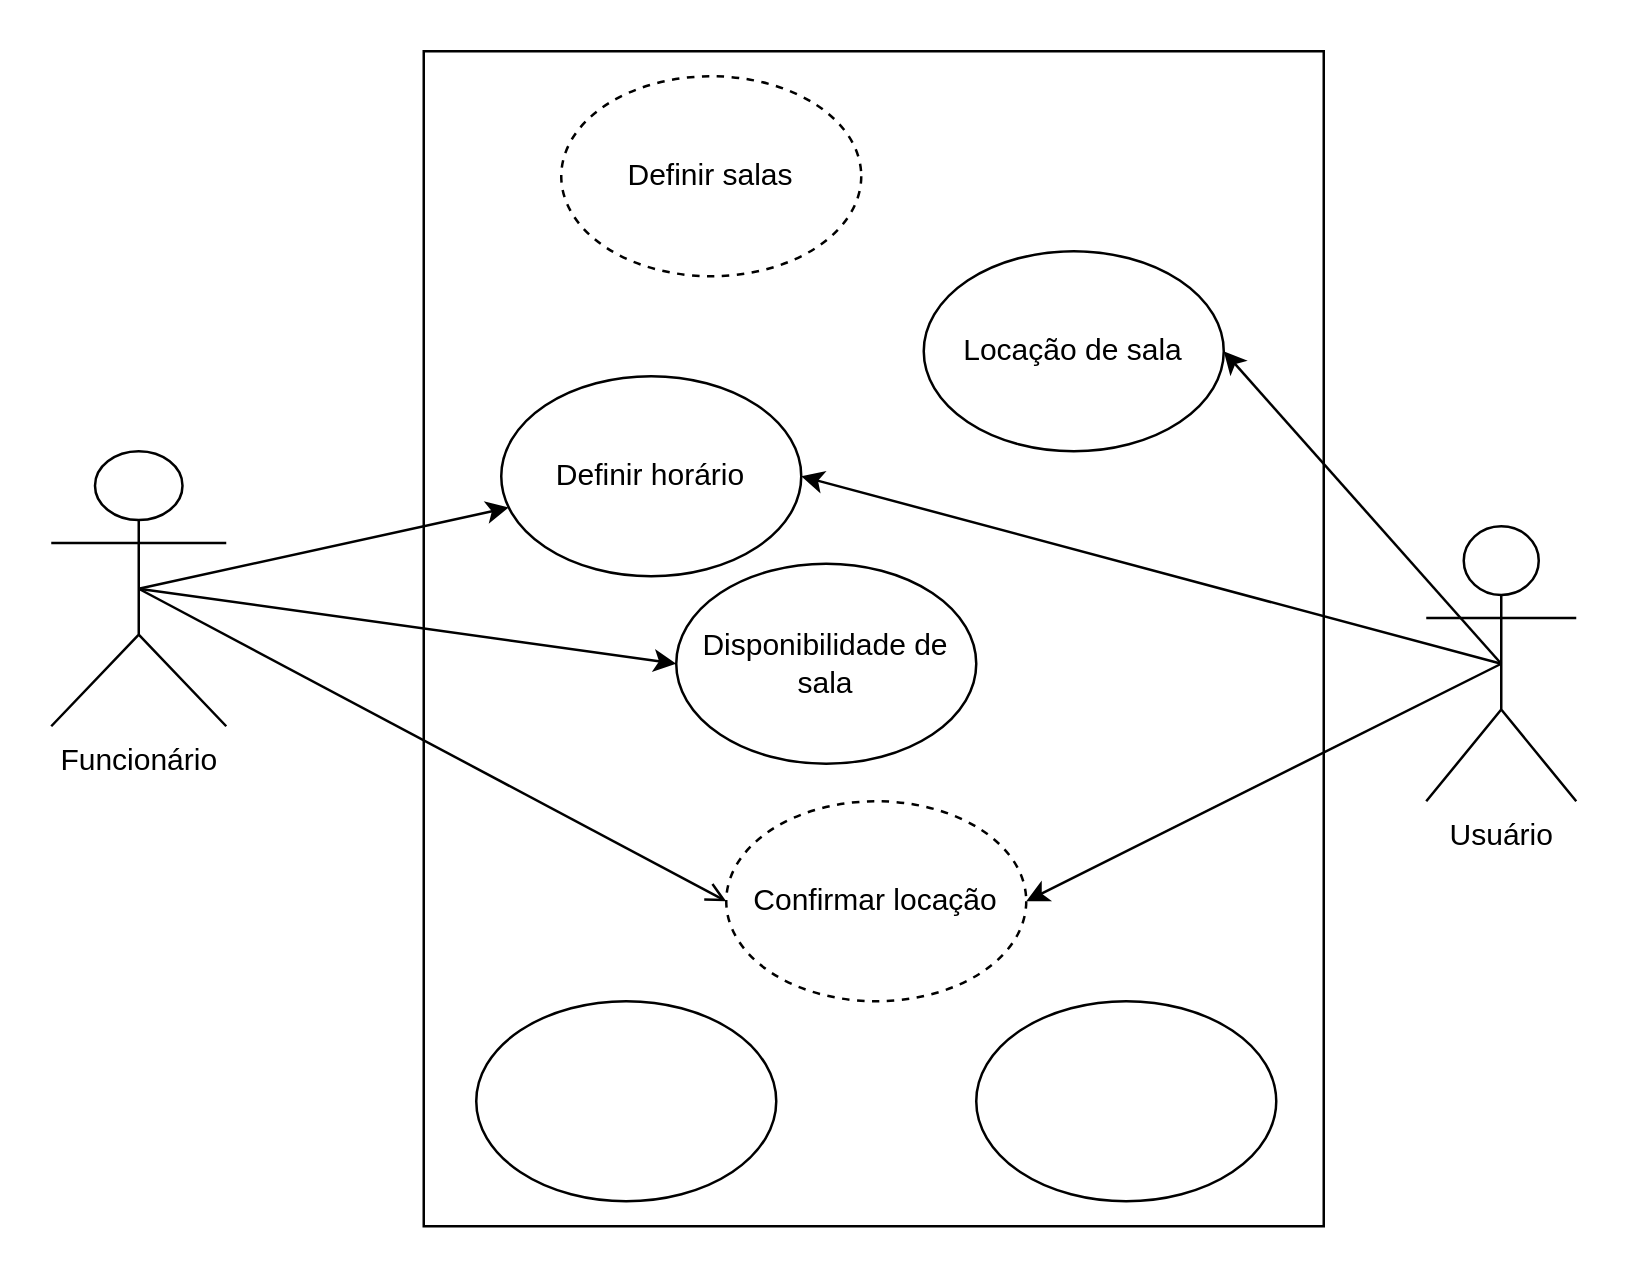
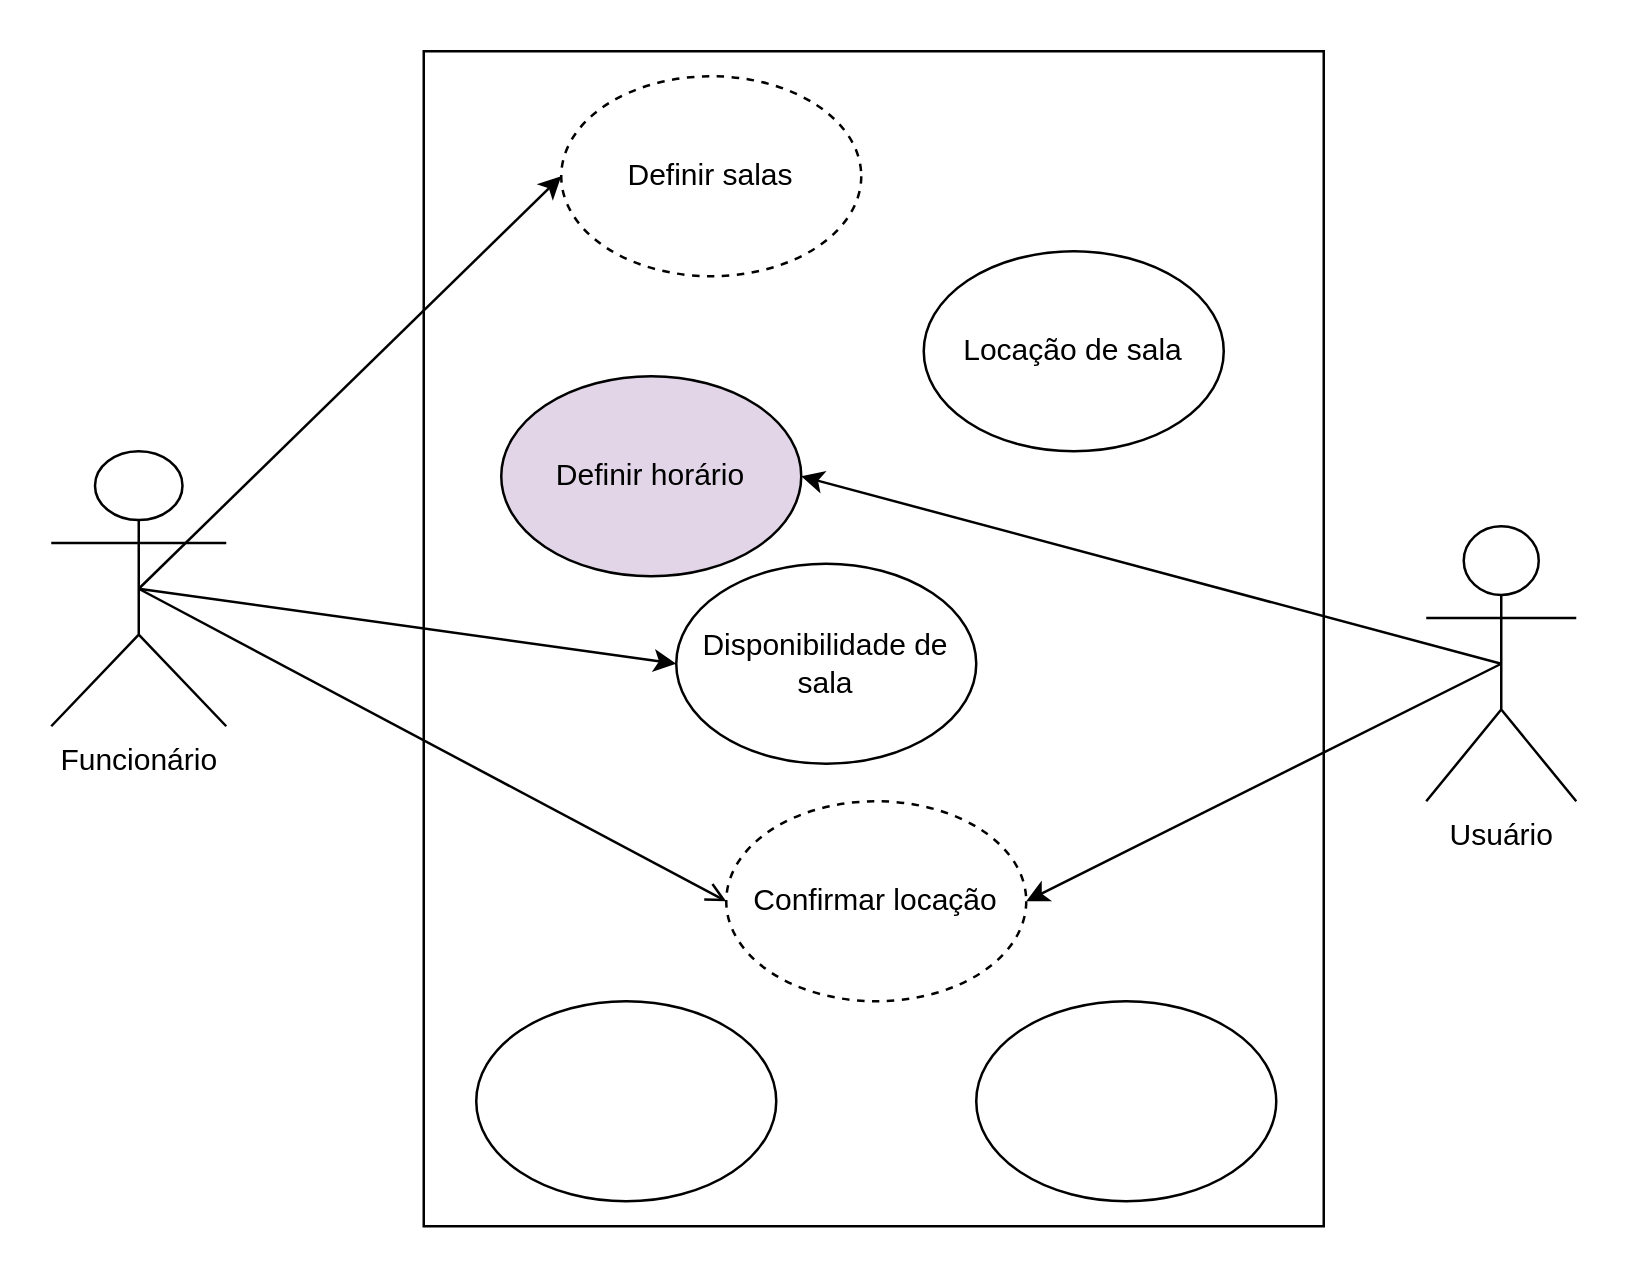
(651, 476) -> (651, 476)
(1345, 488) -> none
(346, 543) -> (370, 363)
